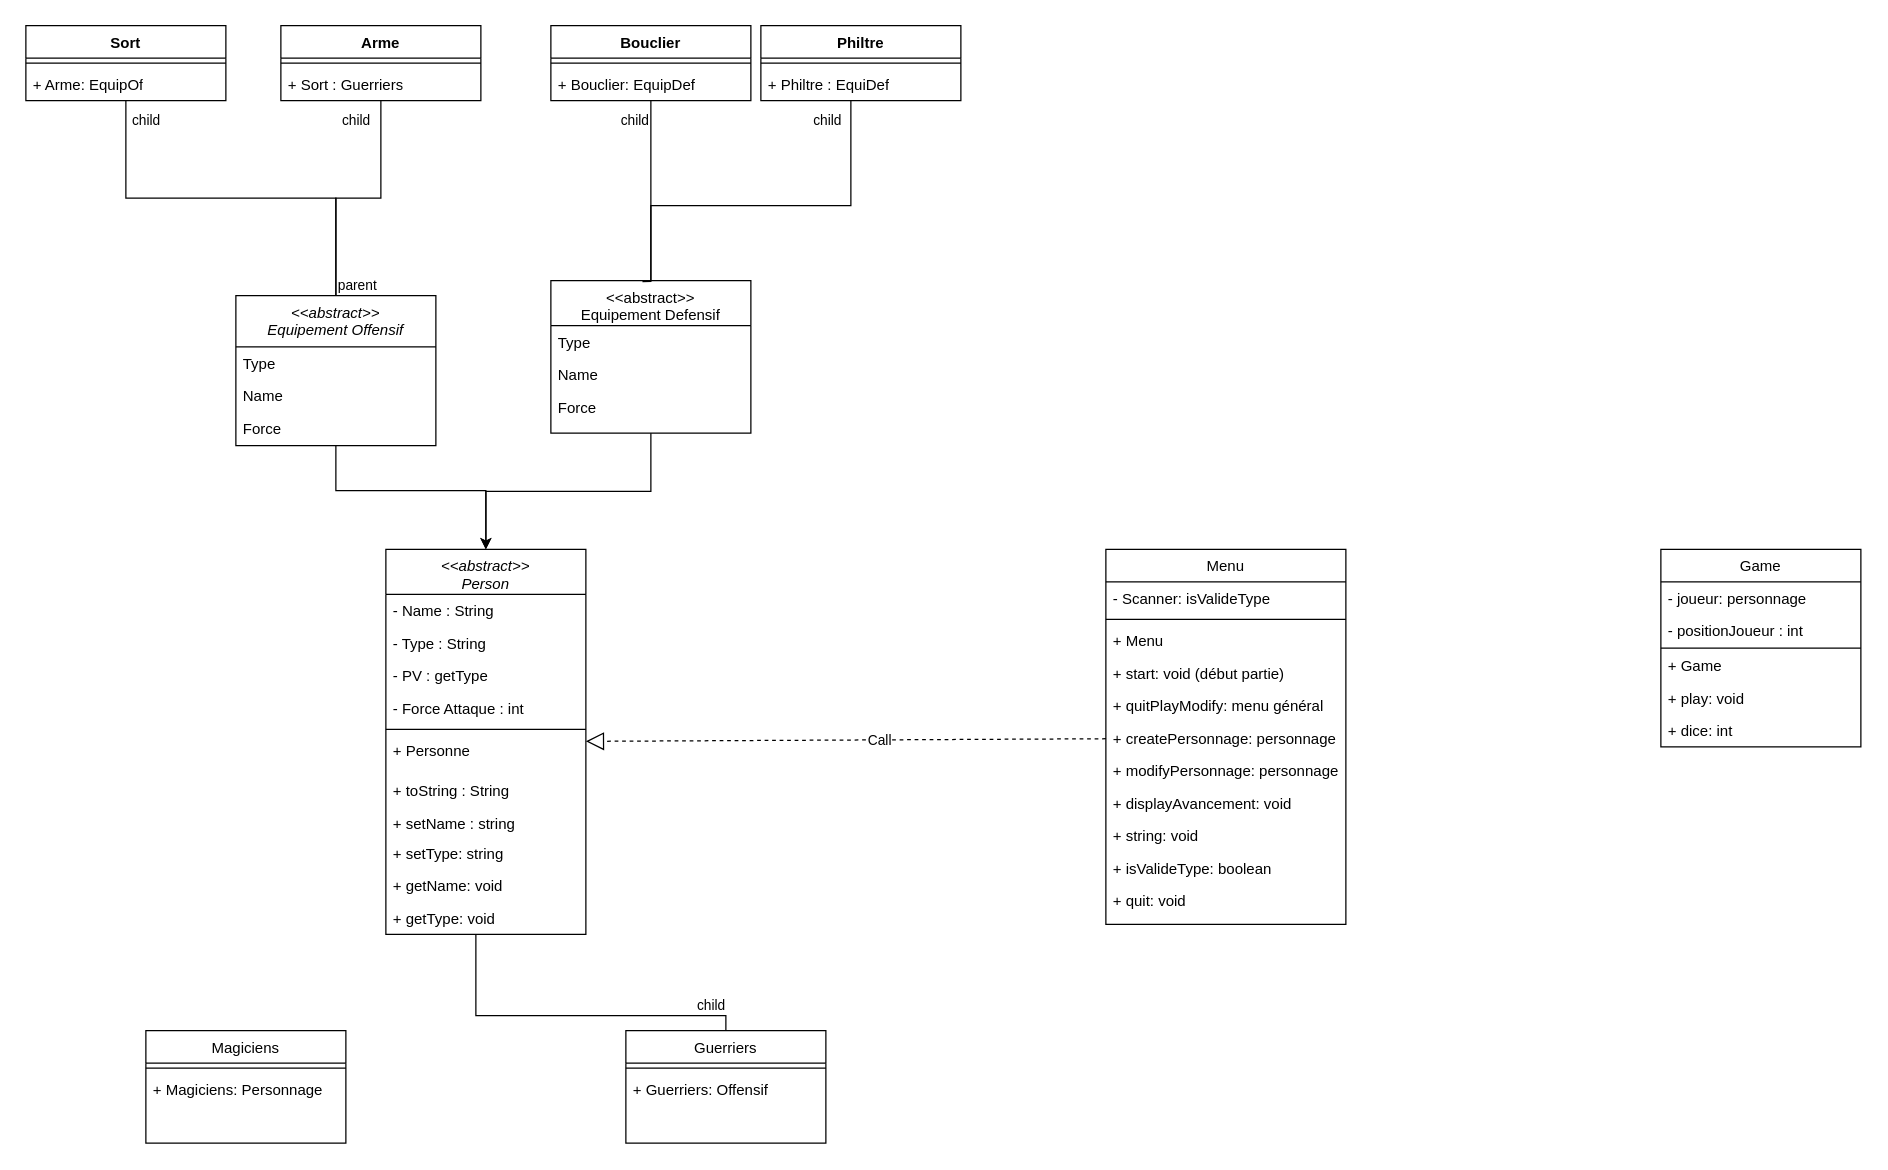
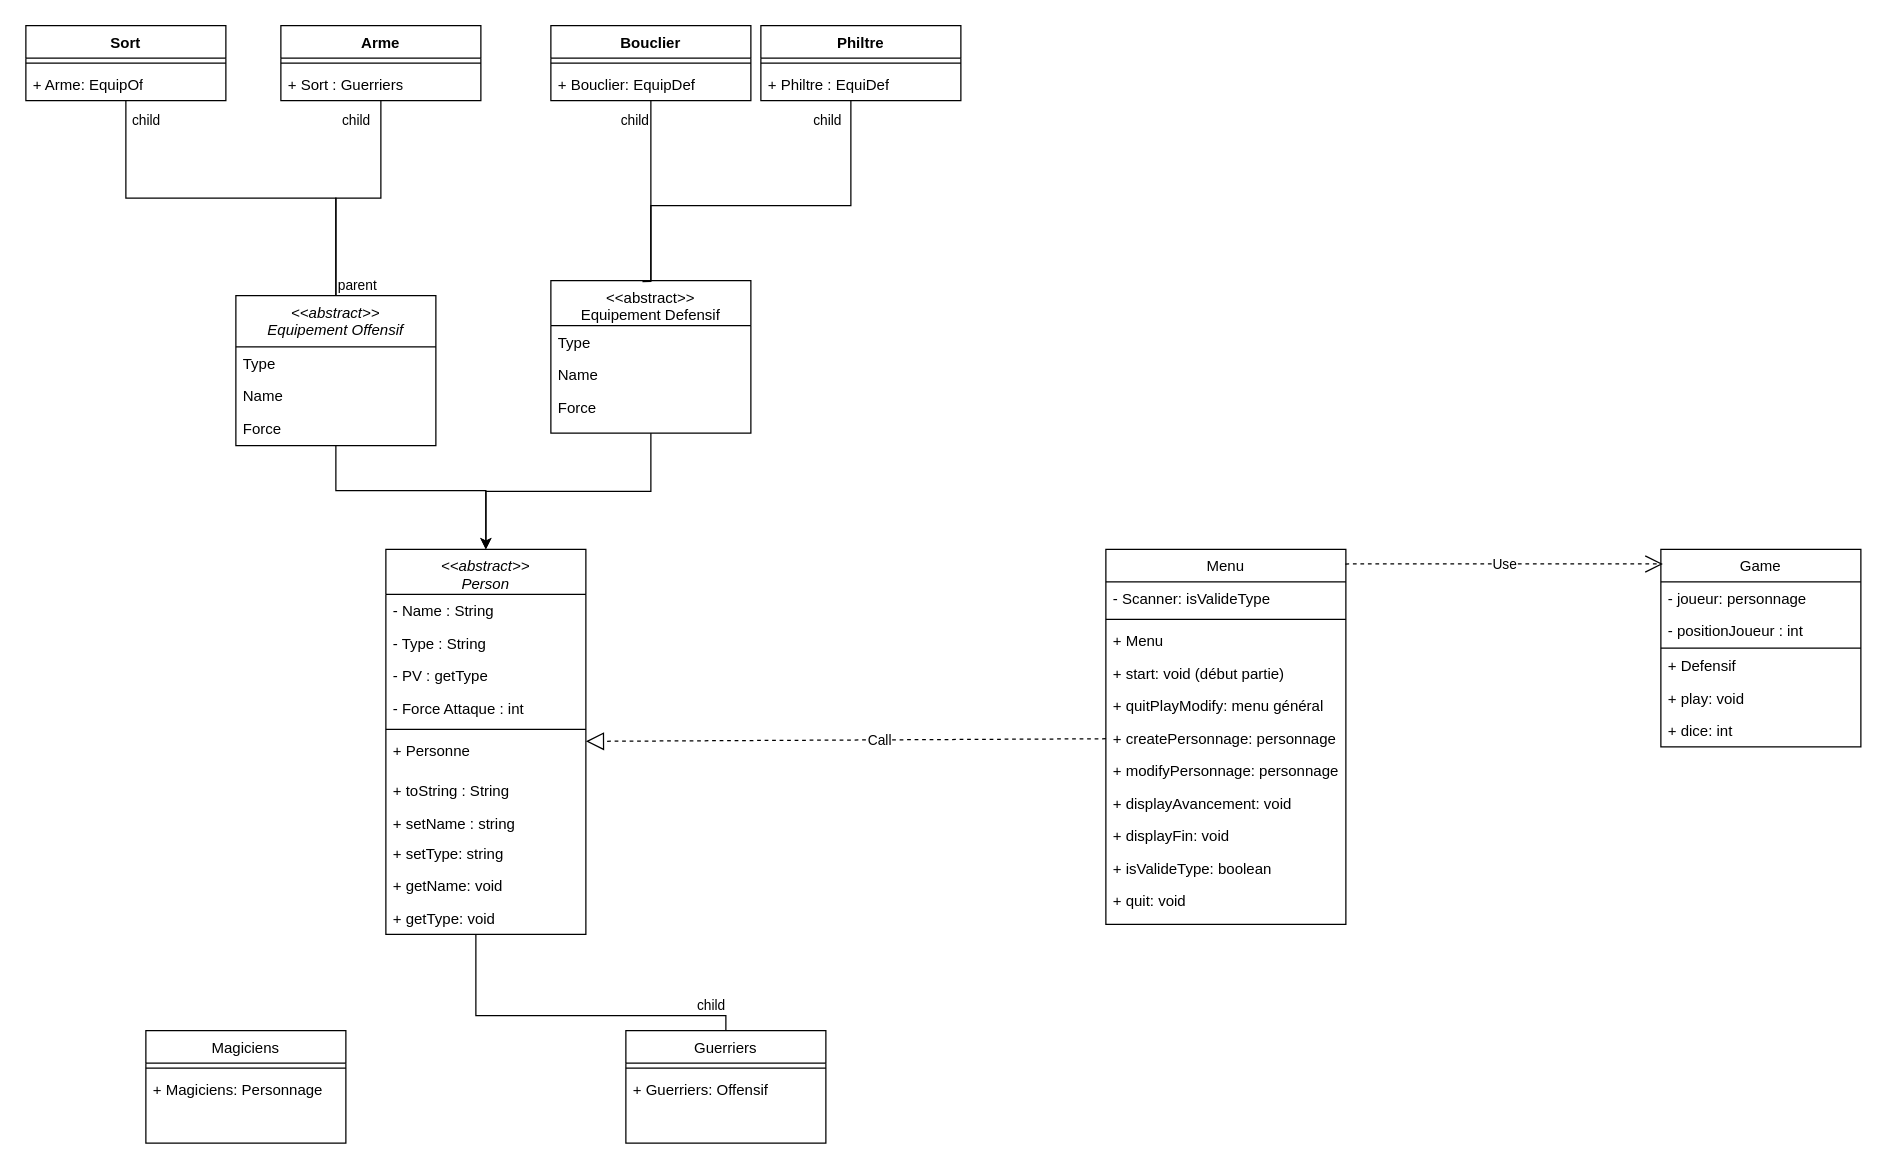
none -> (1502, 564)
(1691, 666) -> (1706, 666)
(1162, 836) -> (1174, 836)
